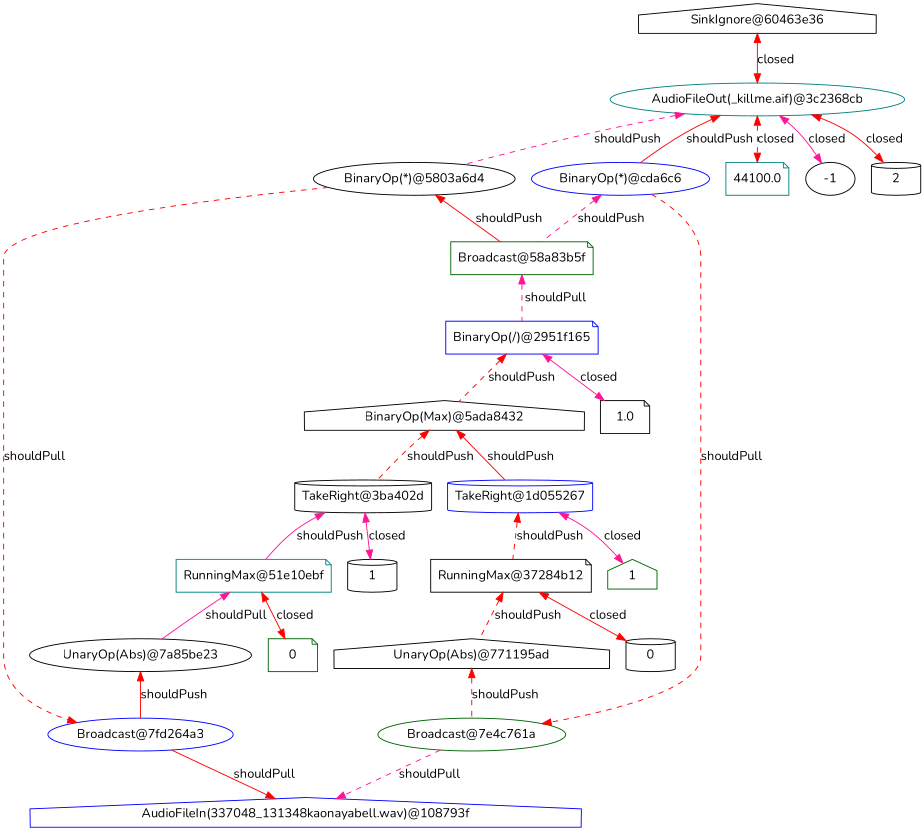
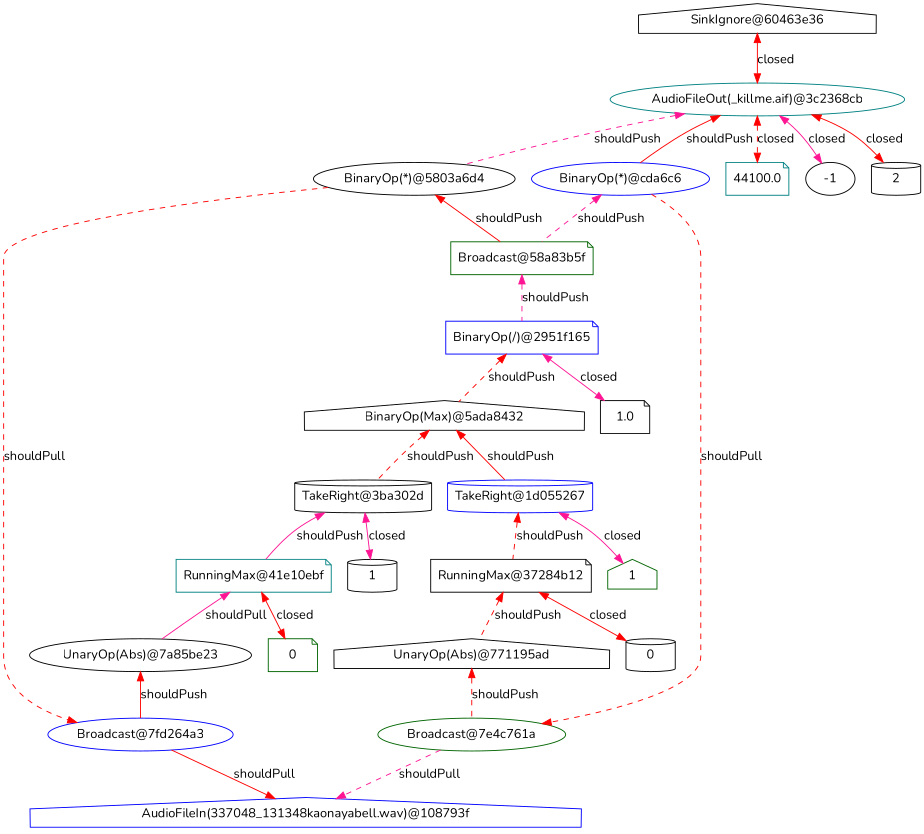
(556, 298) -> (556, 298)
(363, 496) -> (363, 496)
(254, 576) -> (254, 576)
